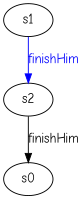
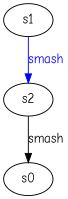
(53, 60) -> (46, 60)
(53, 139) -> (46, 139)
